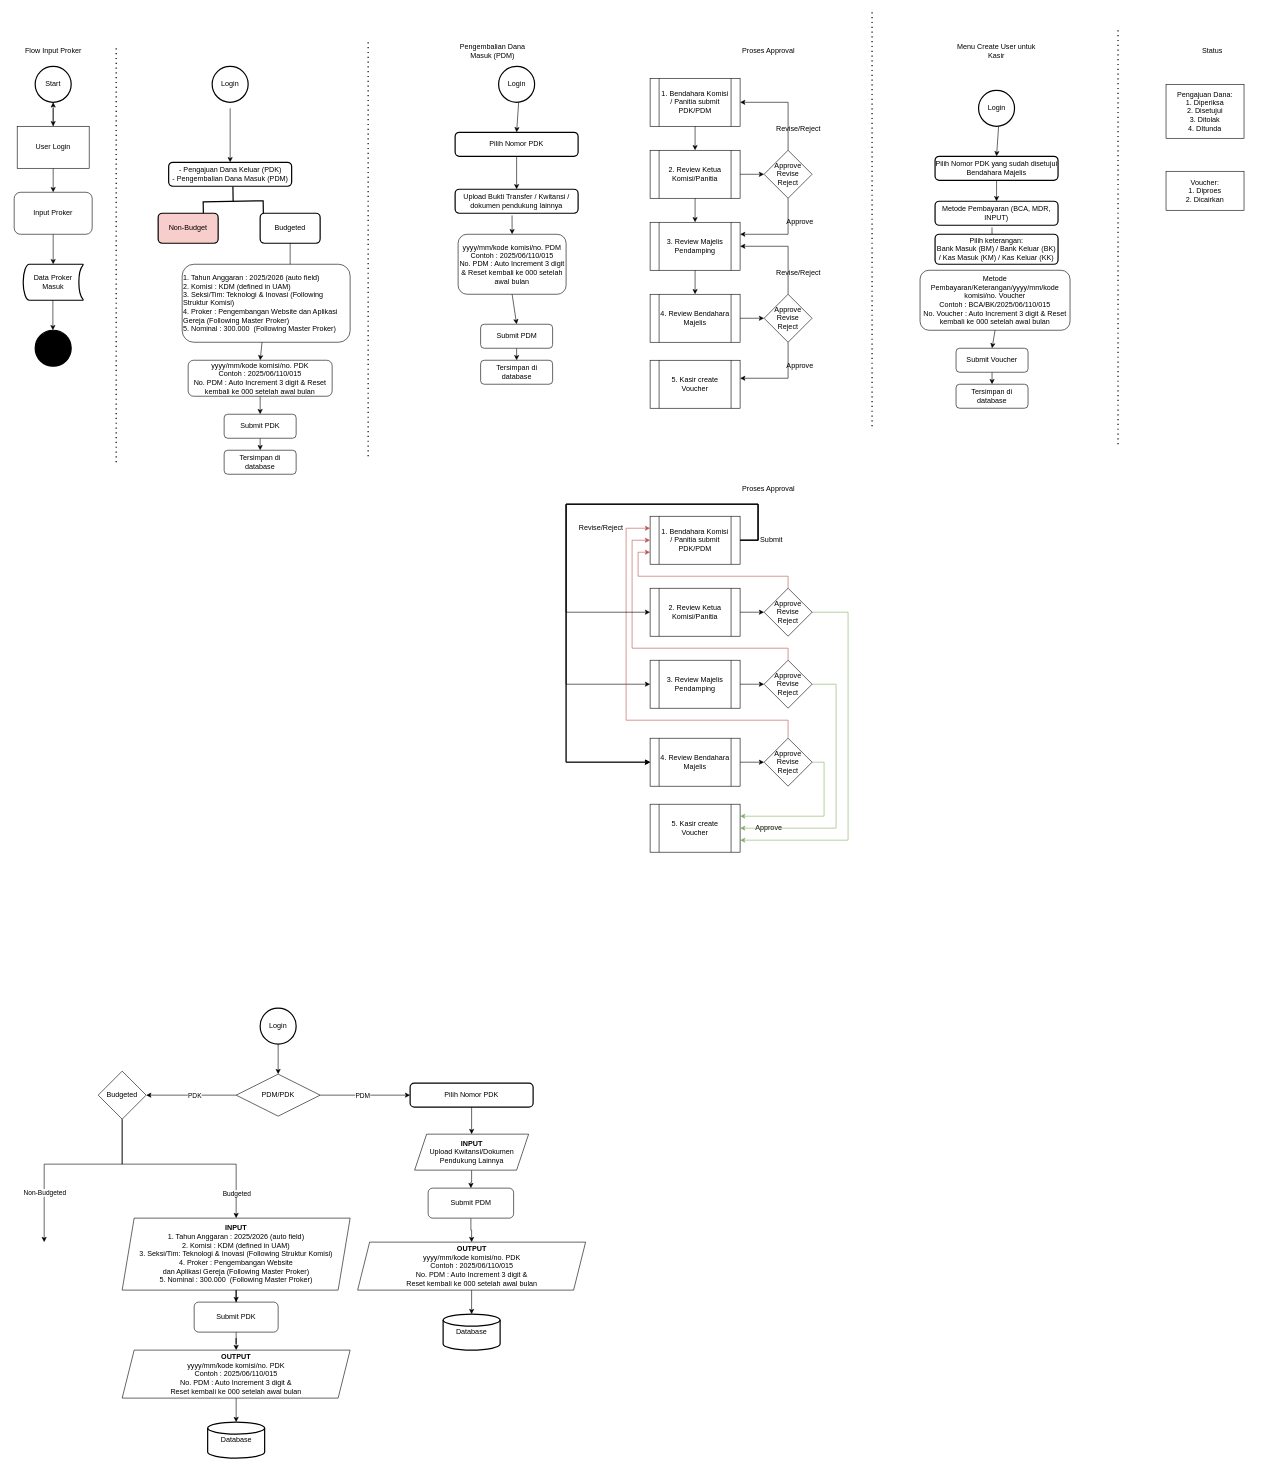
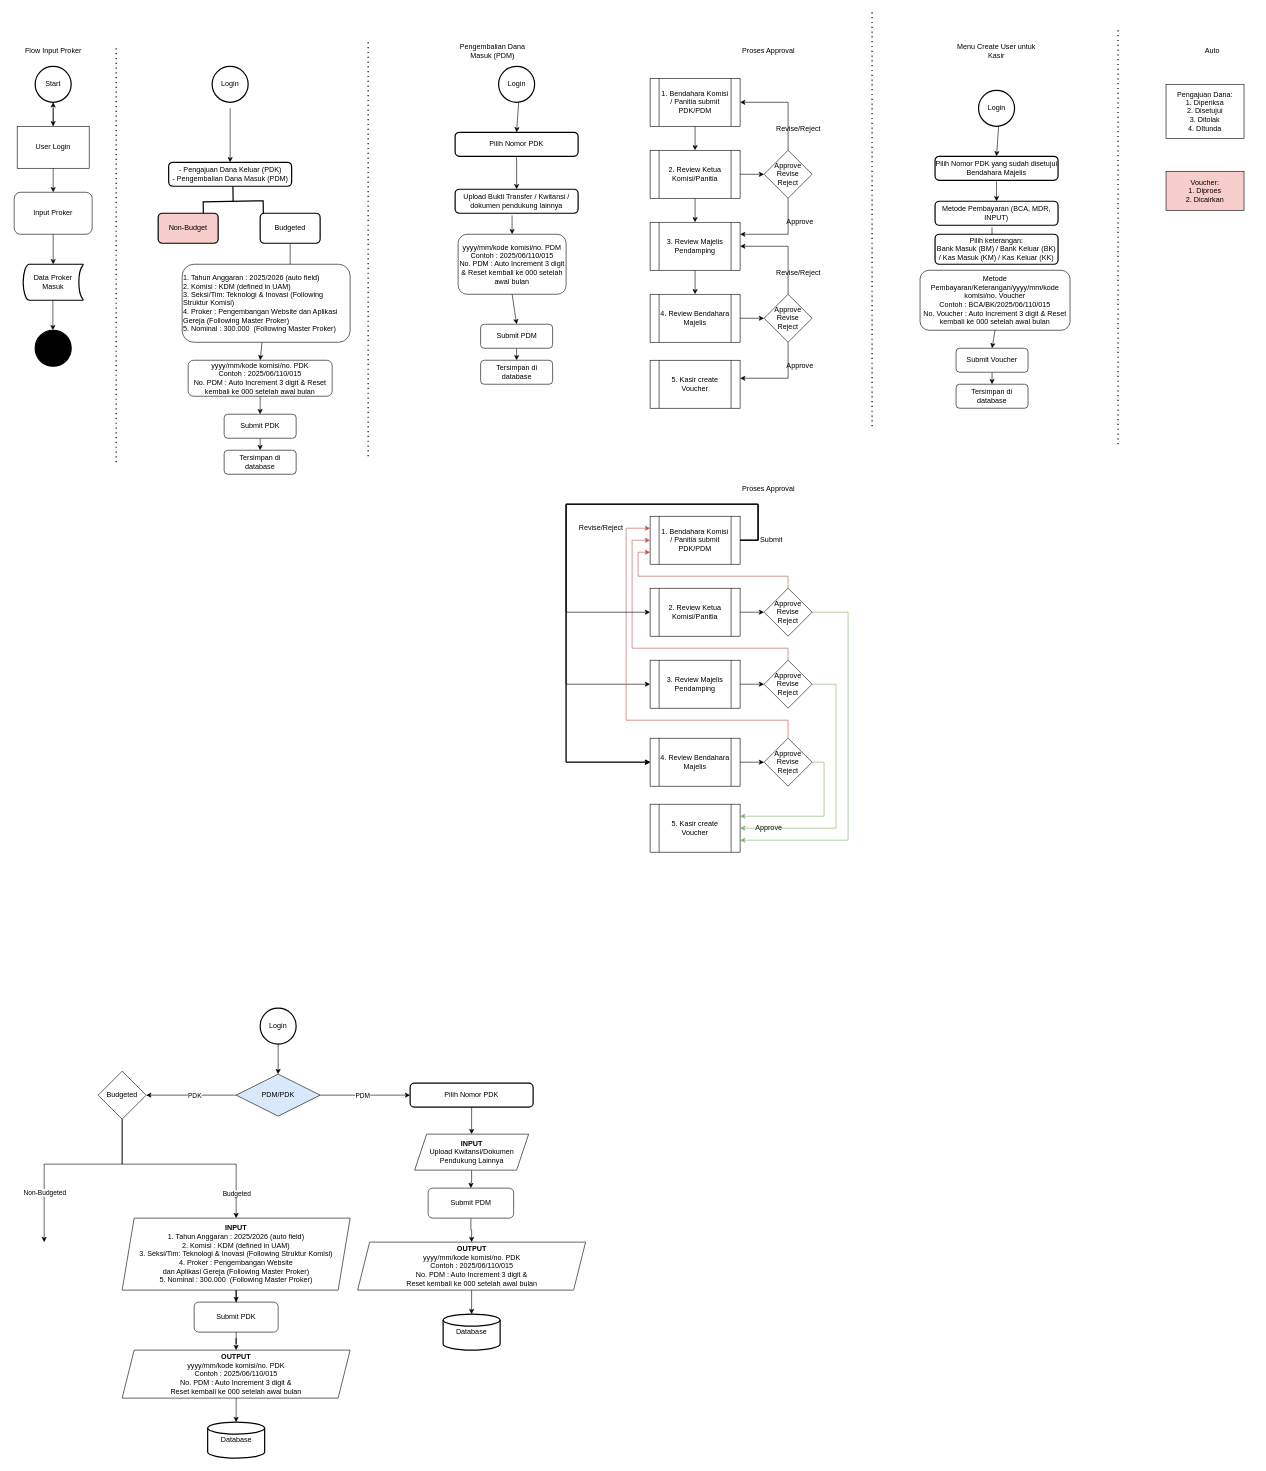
(1213, 51) -> (1213, 51)
(1205, 191) -> (1205, 191)
(278, 1095) -> (278, 1095)
